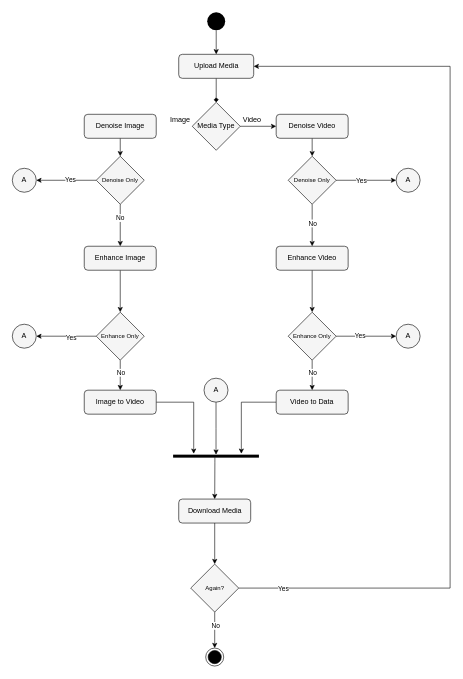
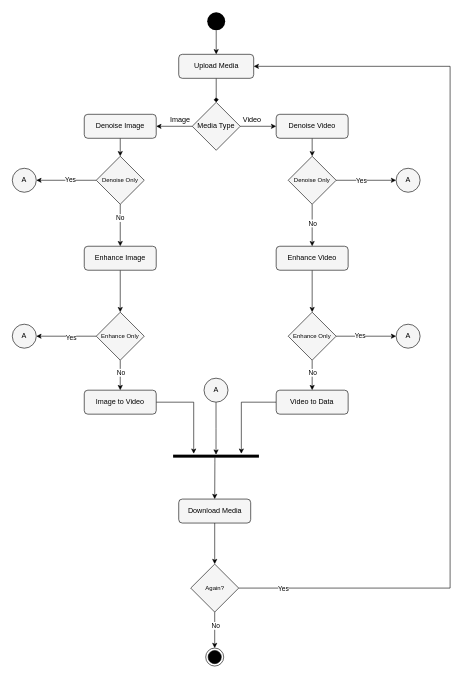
none -> (161, 126)
